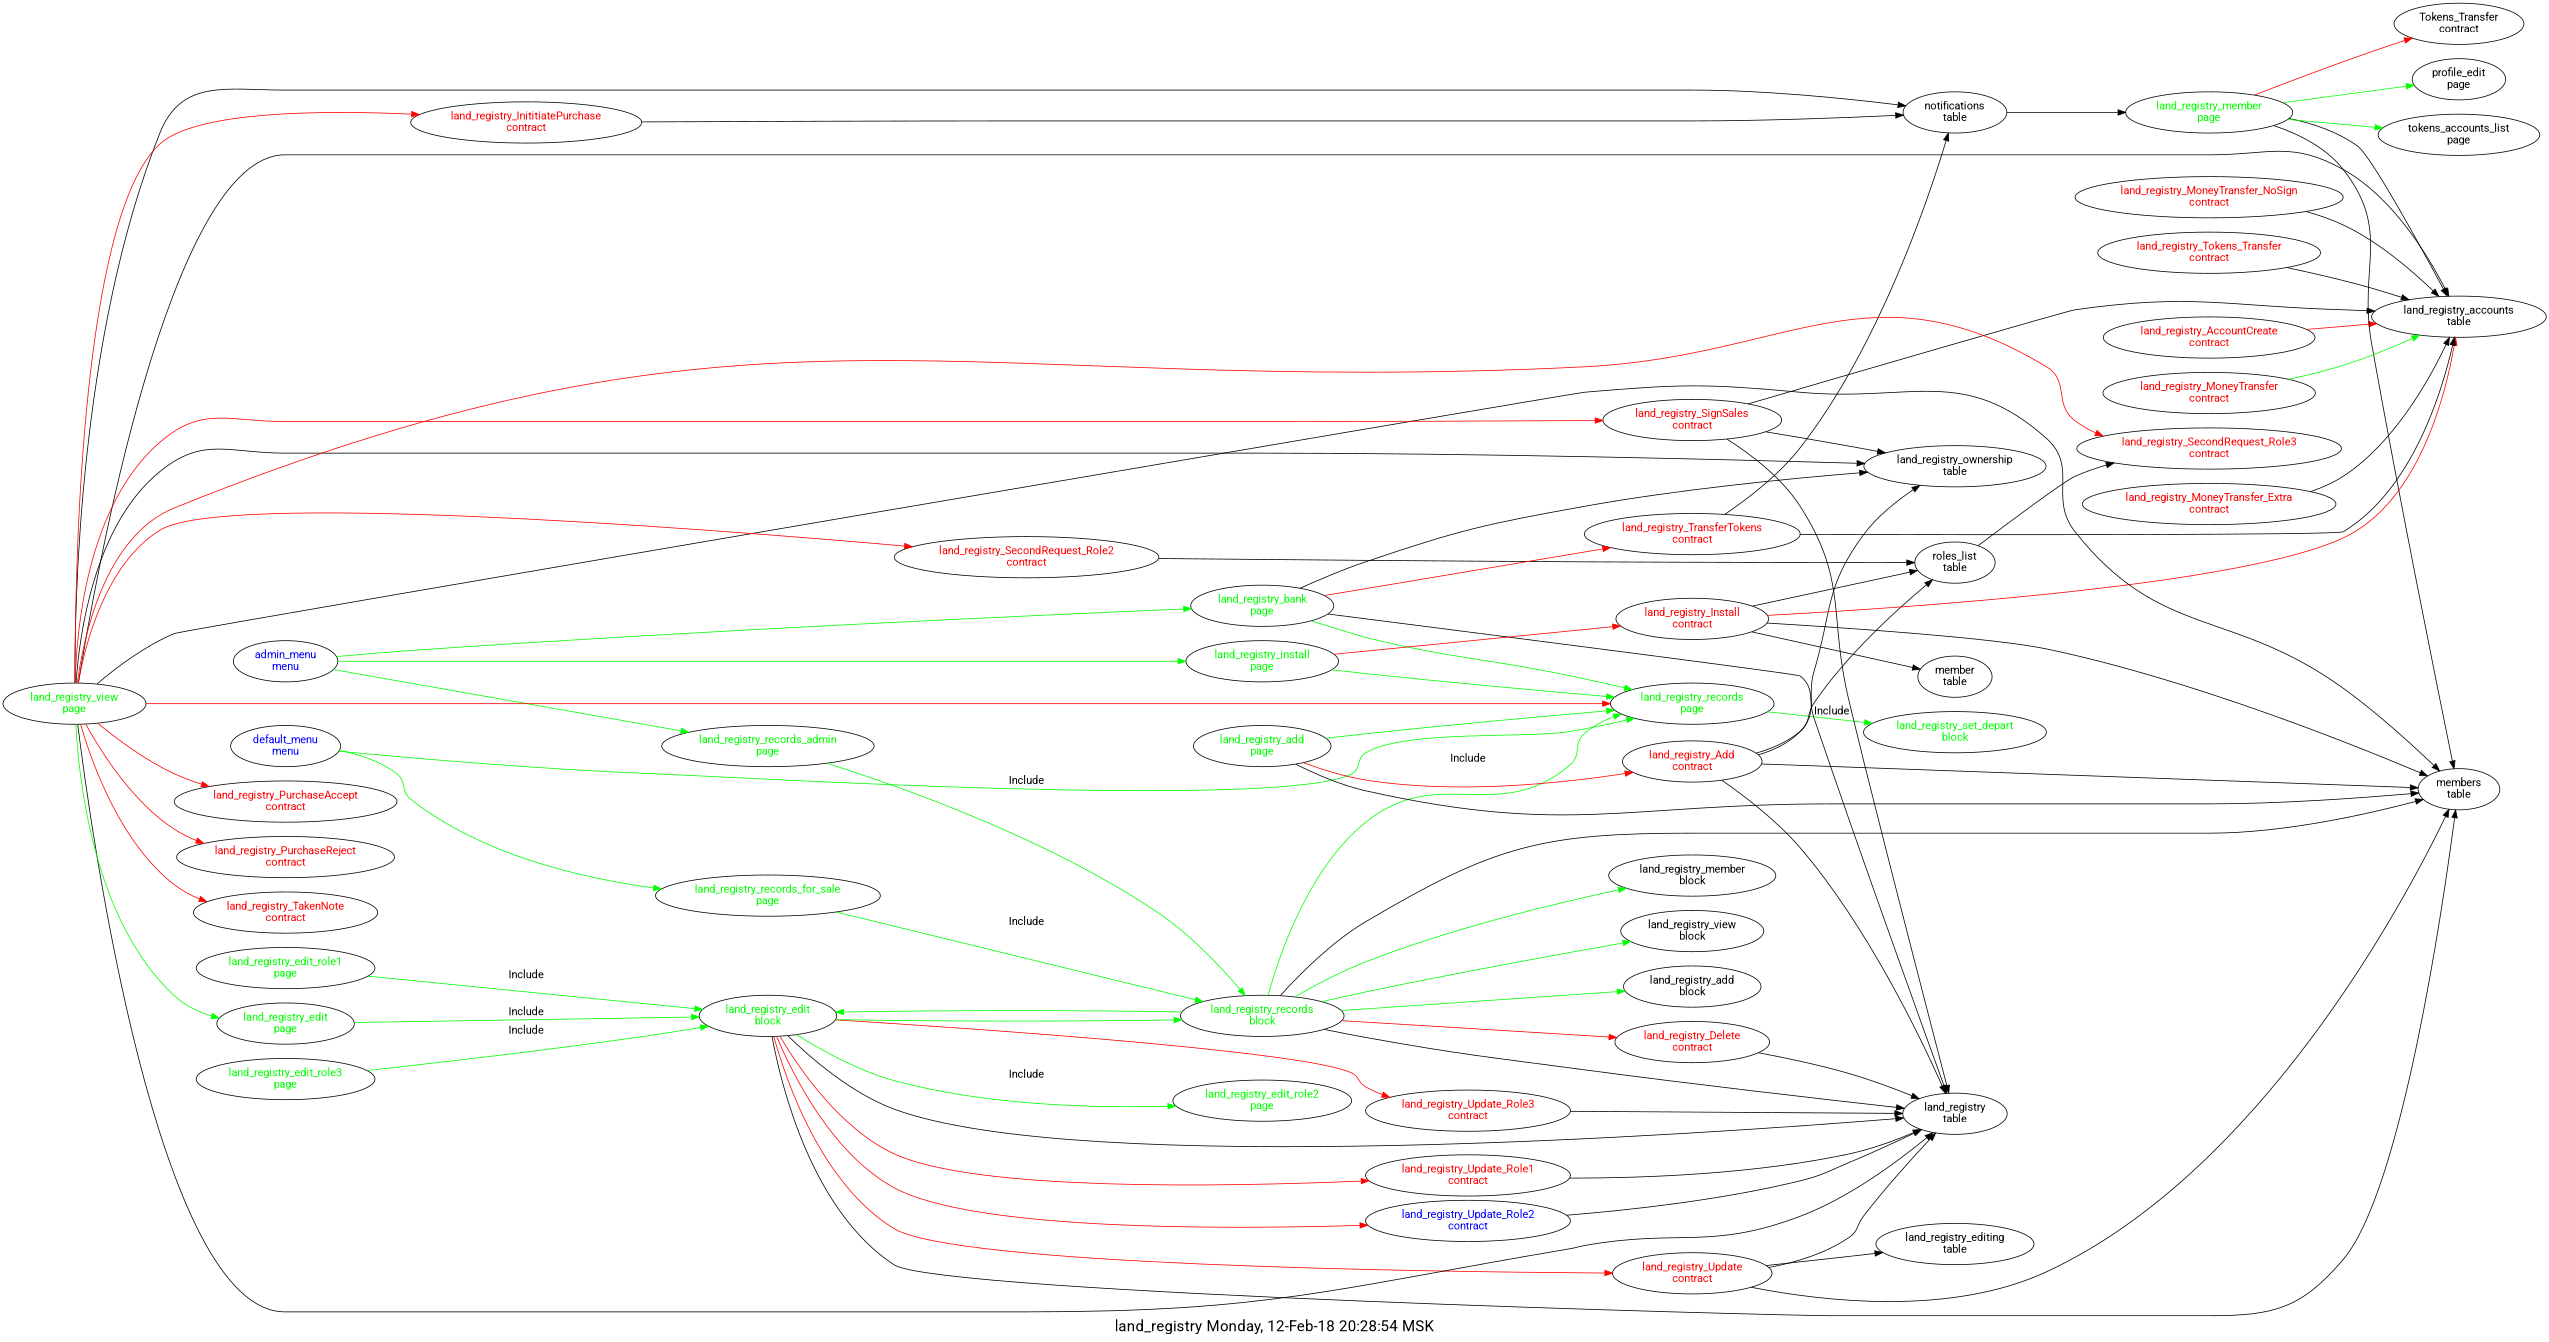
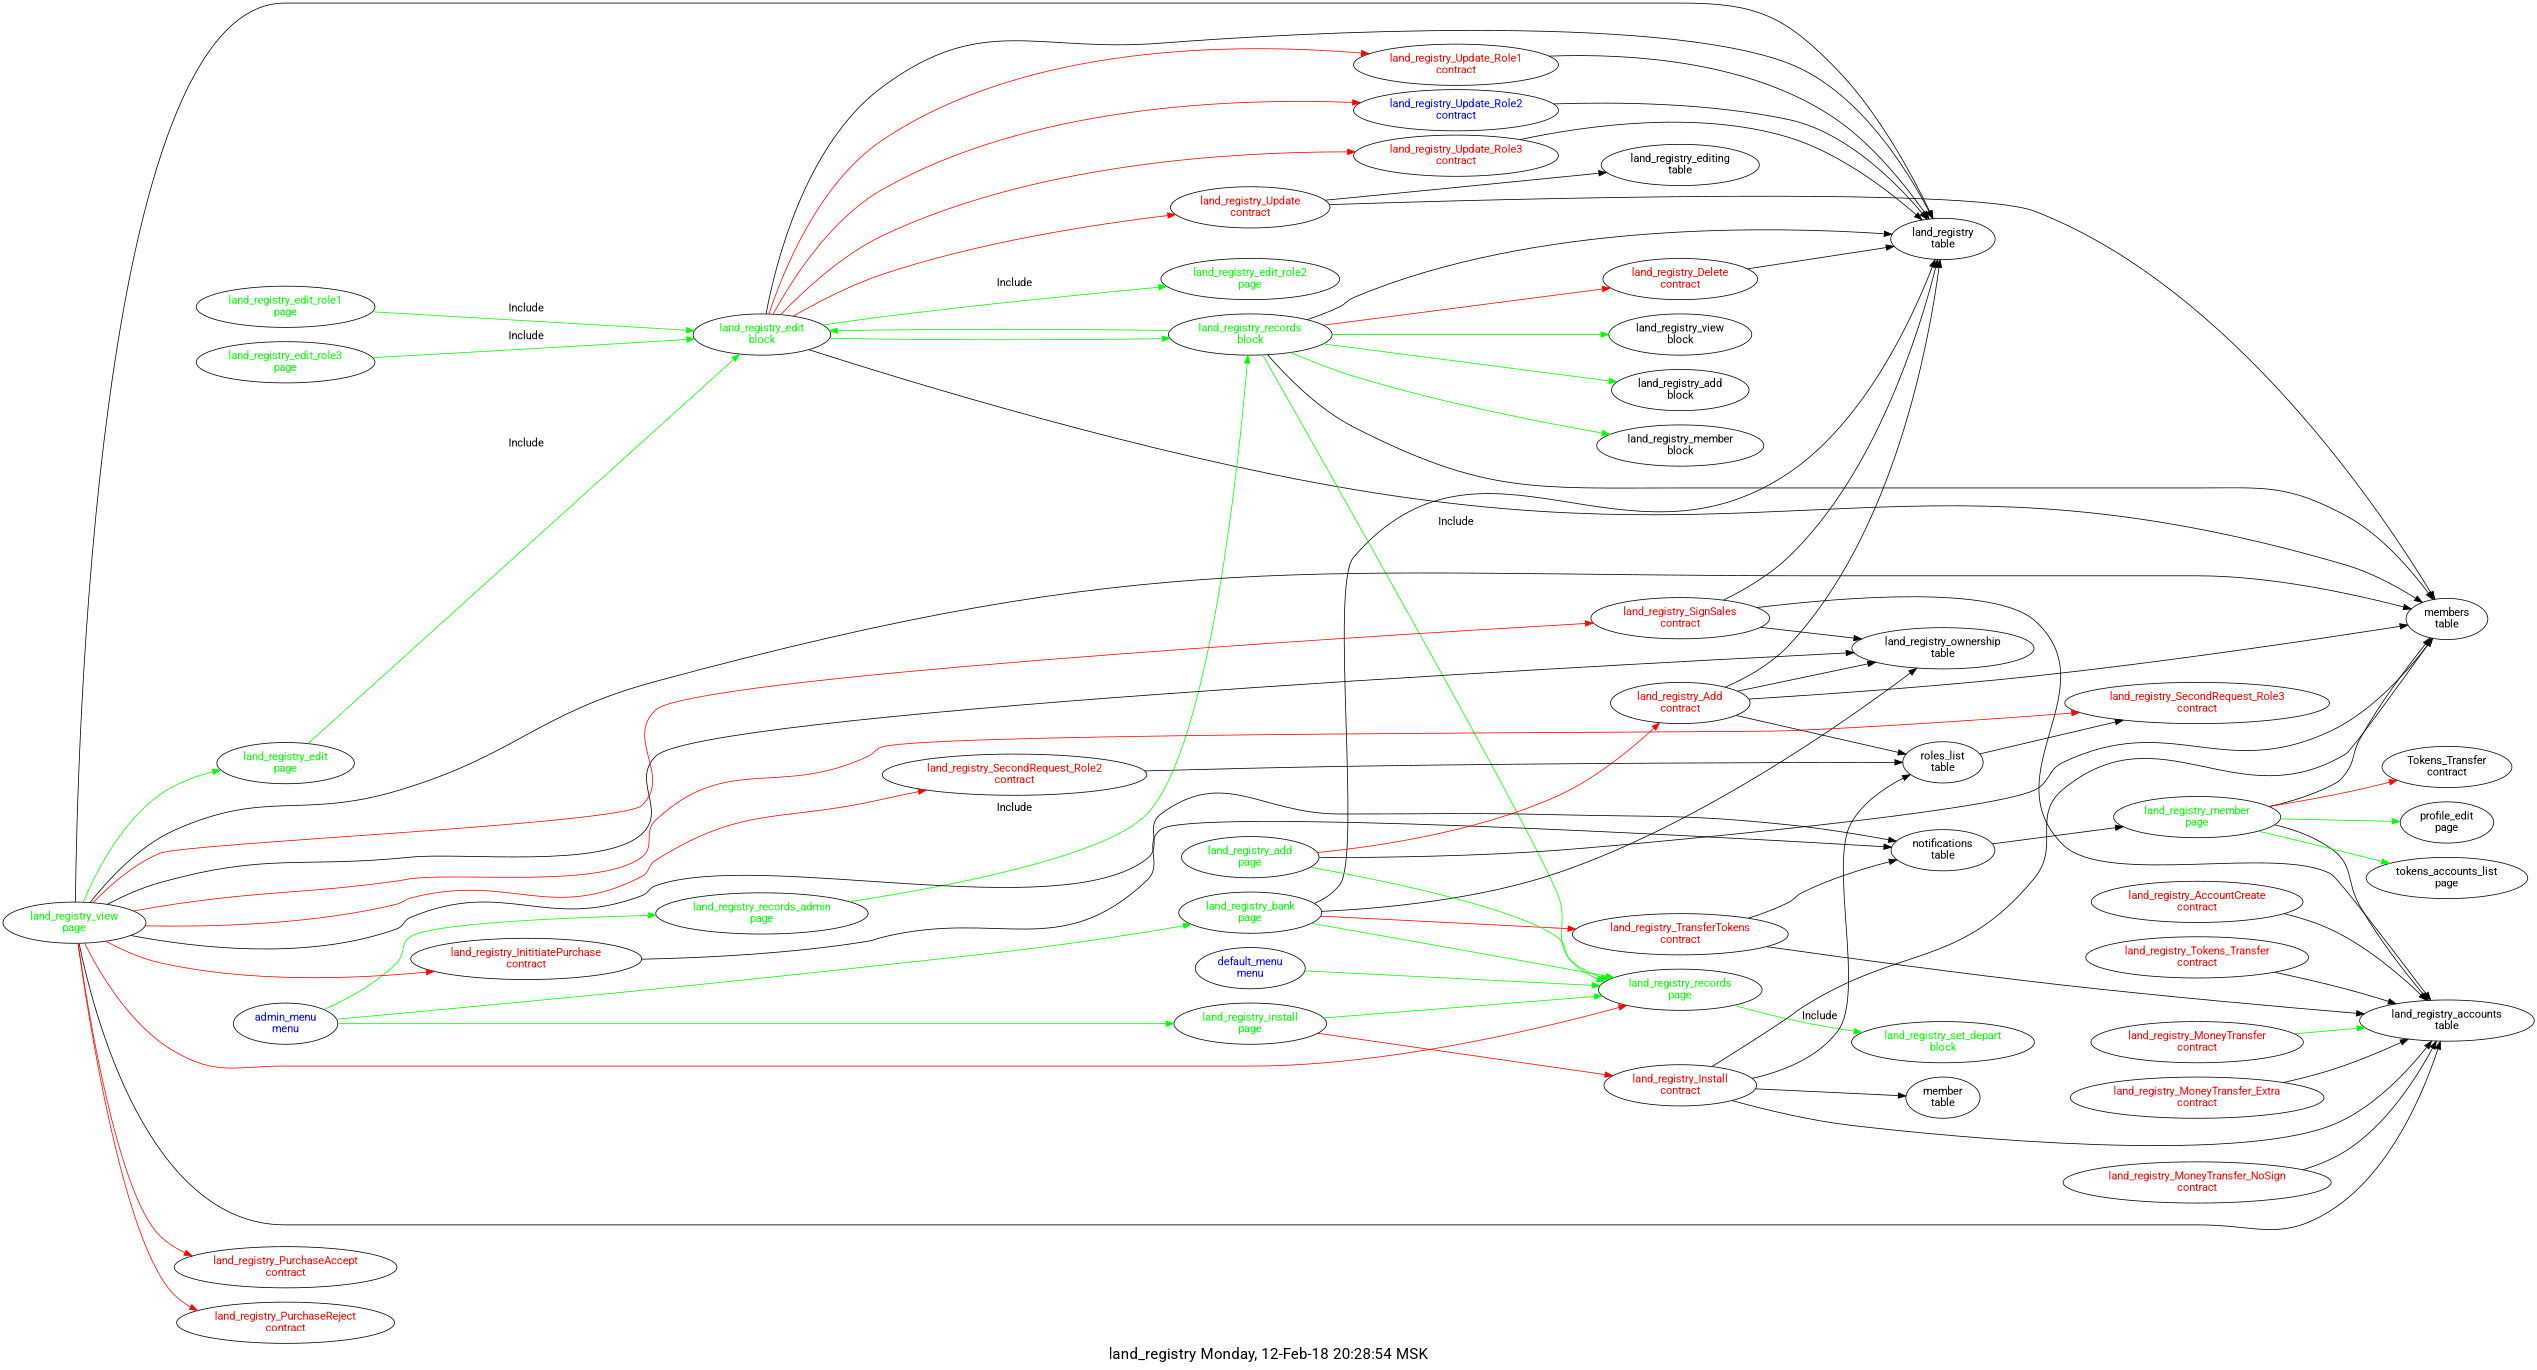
(2338, 327) -> (2358, 945)
(2172, 578) -> (2093, 1144)
(768, 896) -> none
(286, 913) -> none
(1861, 1220) -> none
